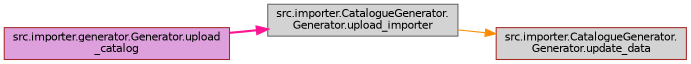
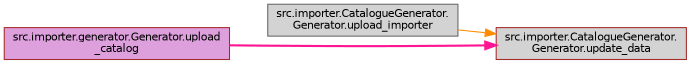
(243, 32) -> (357, 46)
